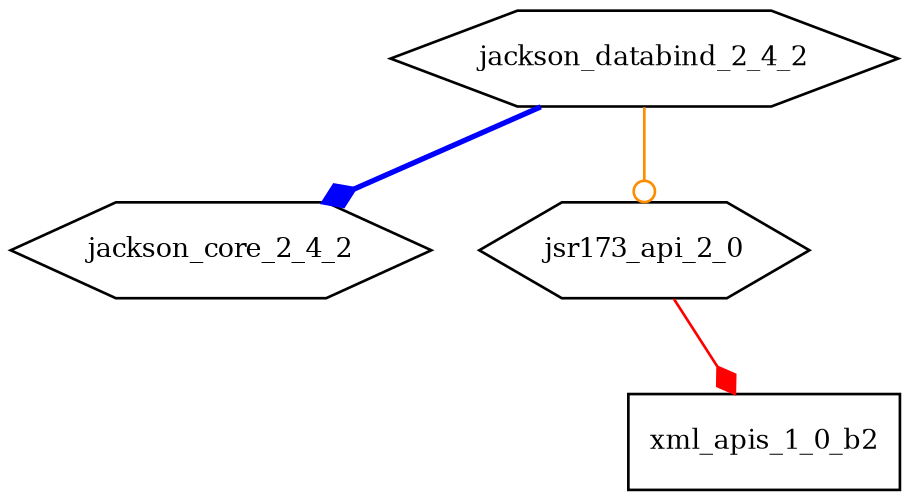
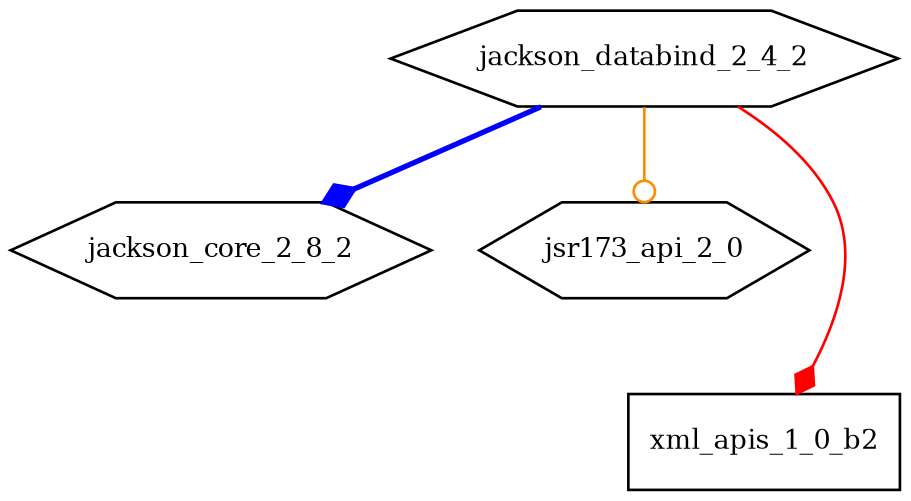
(221, 250) -> (221, 250)
(696, 333) -> (840, 218)
